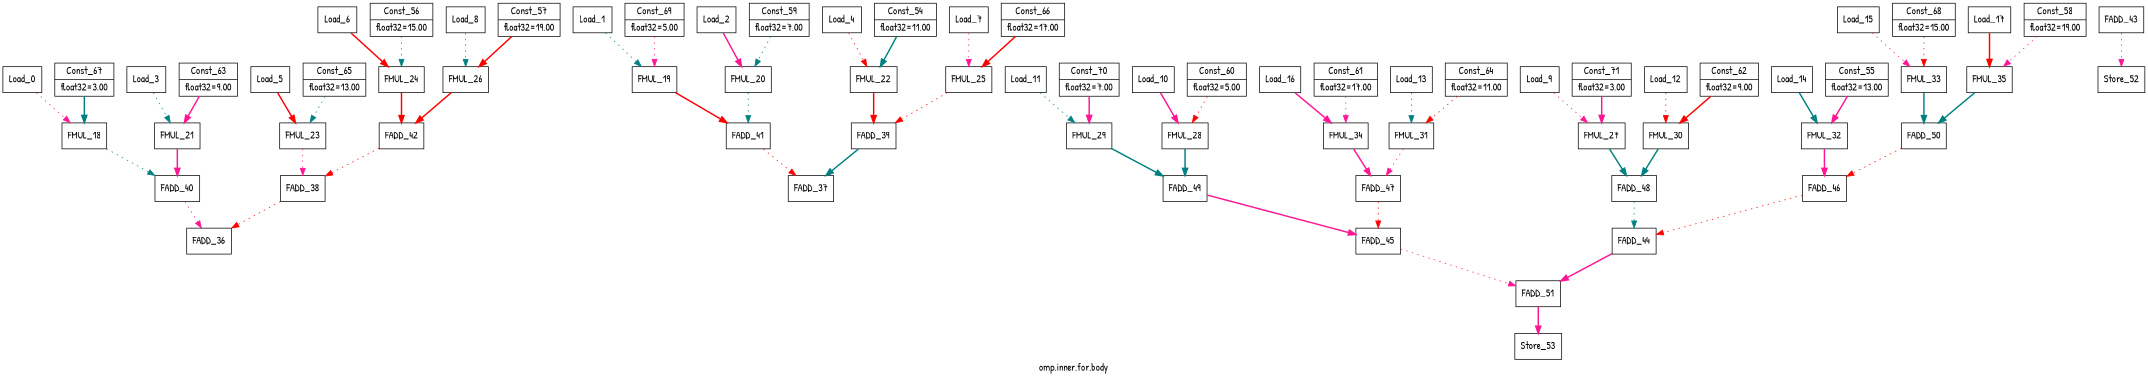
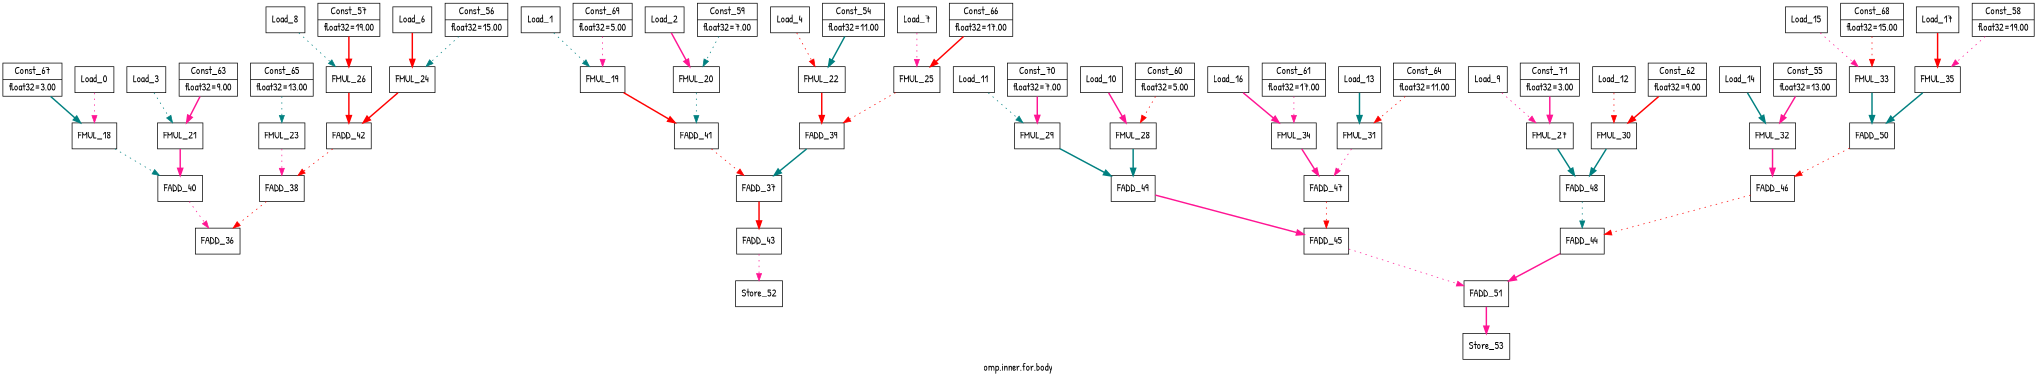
(270, 80) -> none
(1411, 104) -> (1359, 104)
none -> (759, 211)
